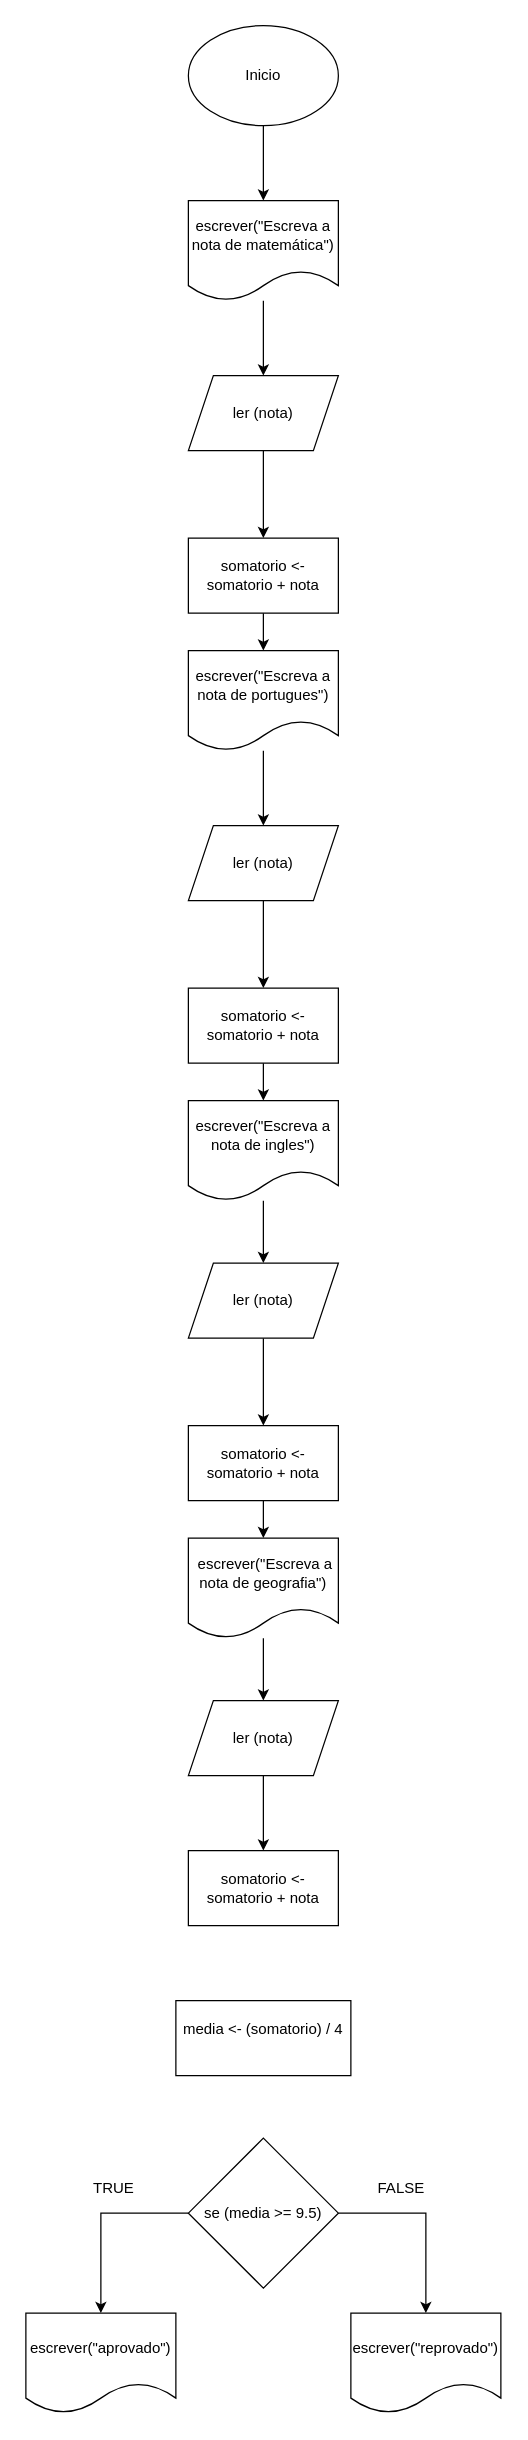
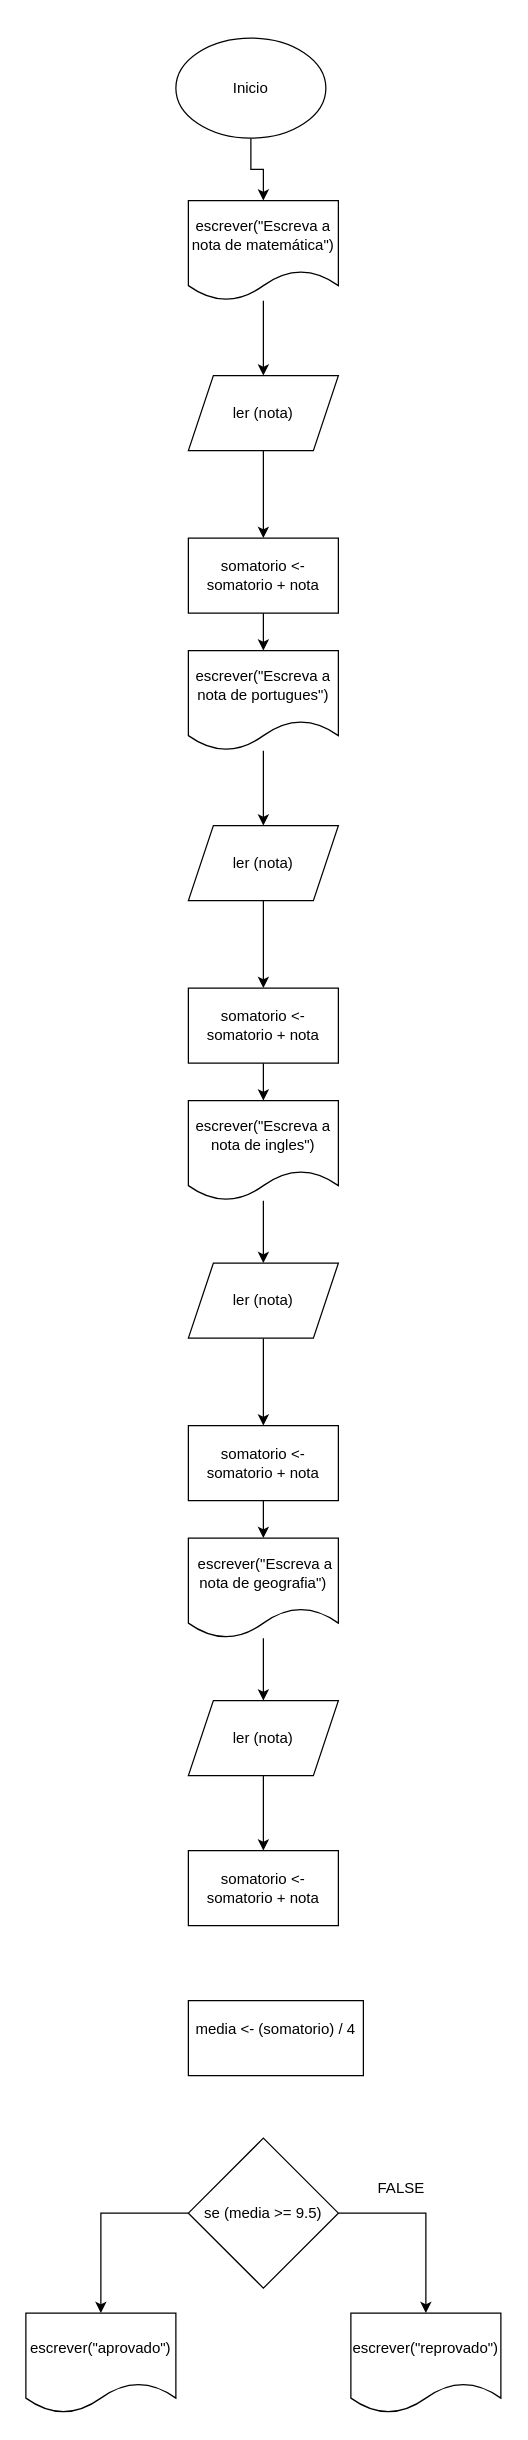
(263, 76) -> (251, 88)
(263, 2038) -> (276, 2038)
(113, 2188) -> none
